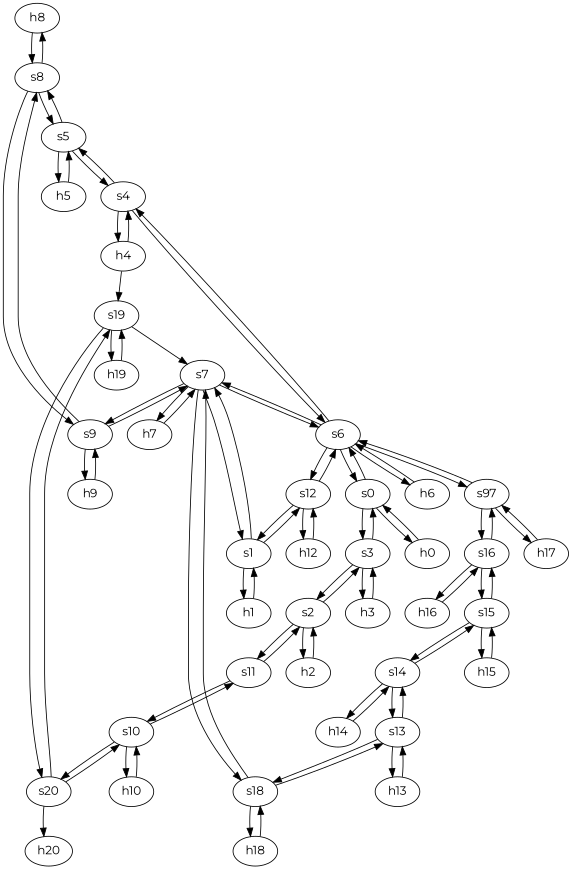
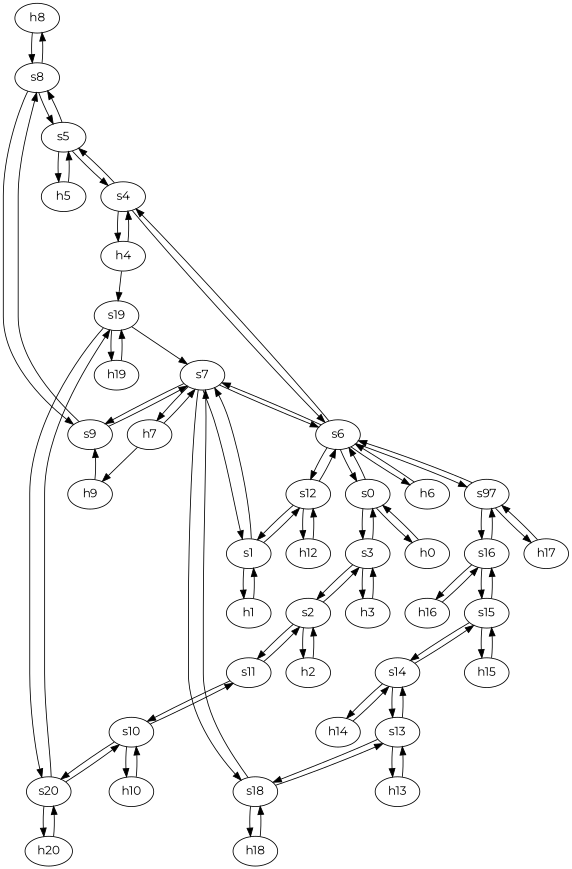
(85, 460) -> (123, 461)
none -> (54, 826)
